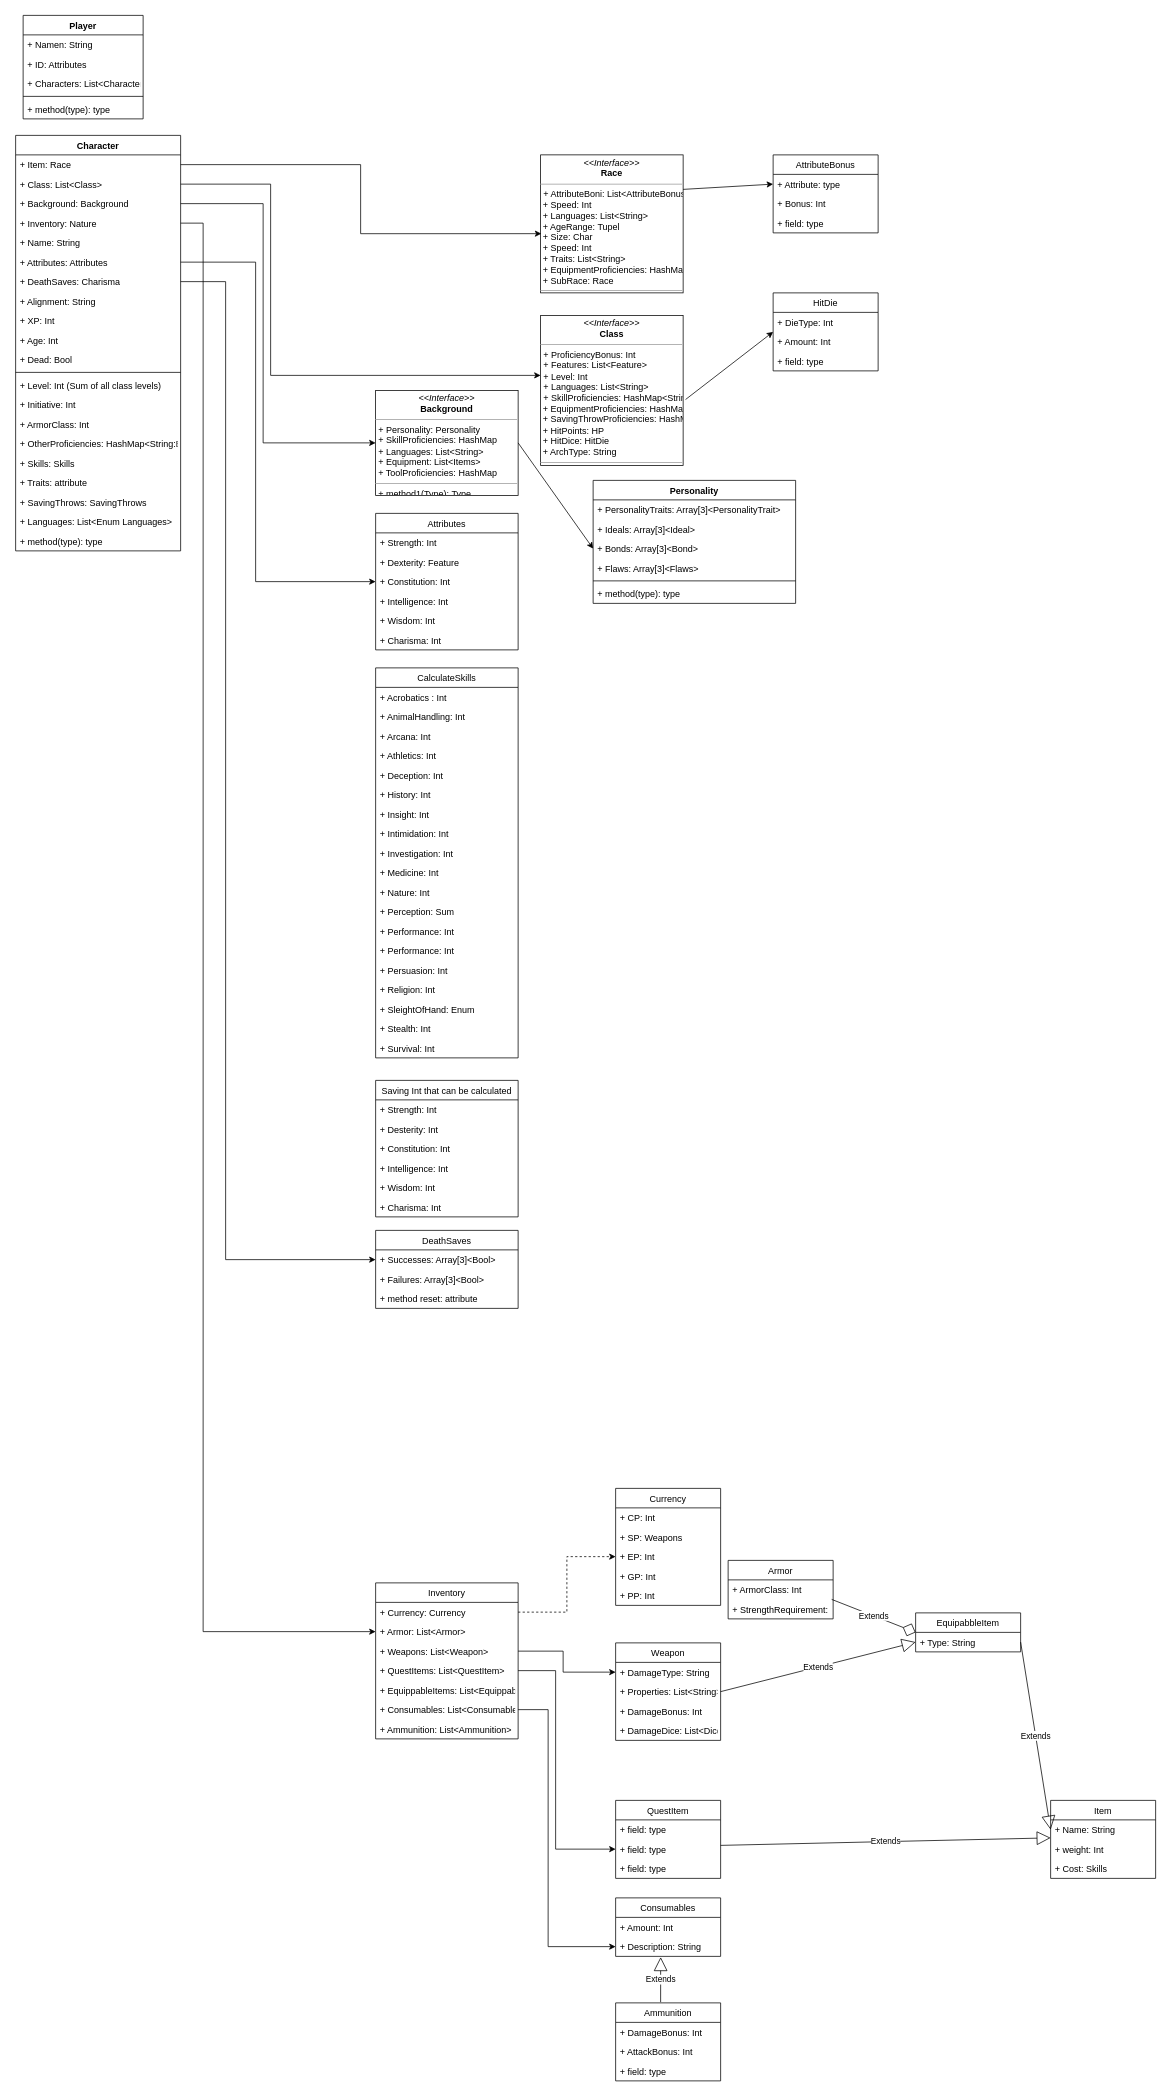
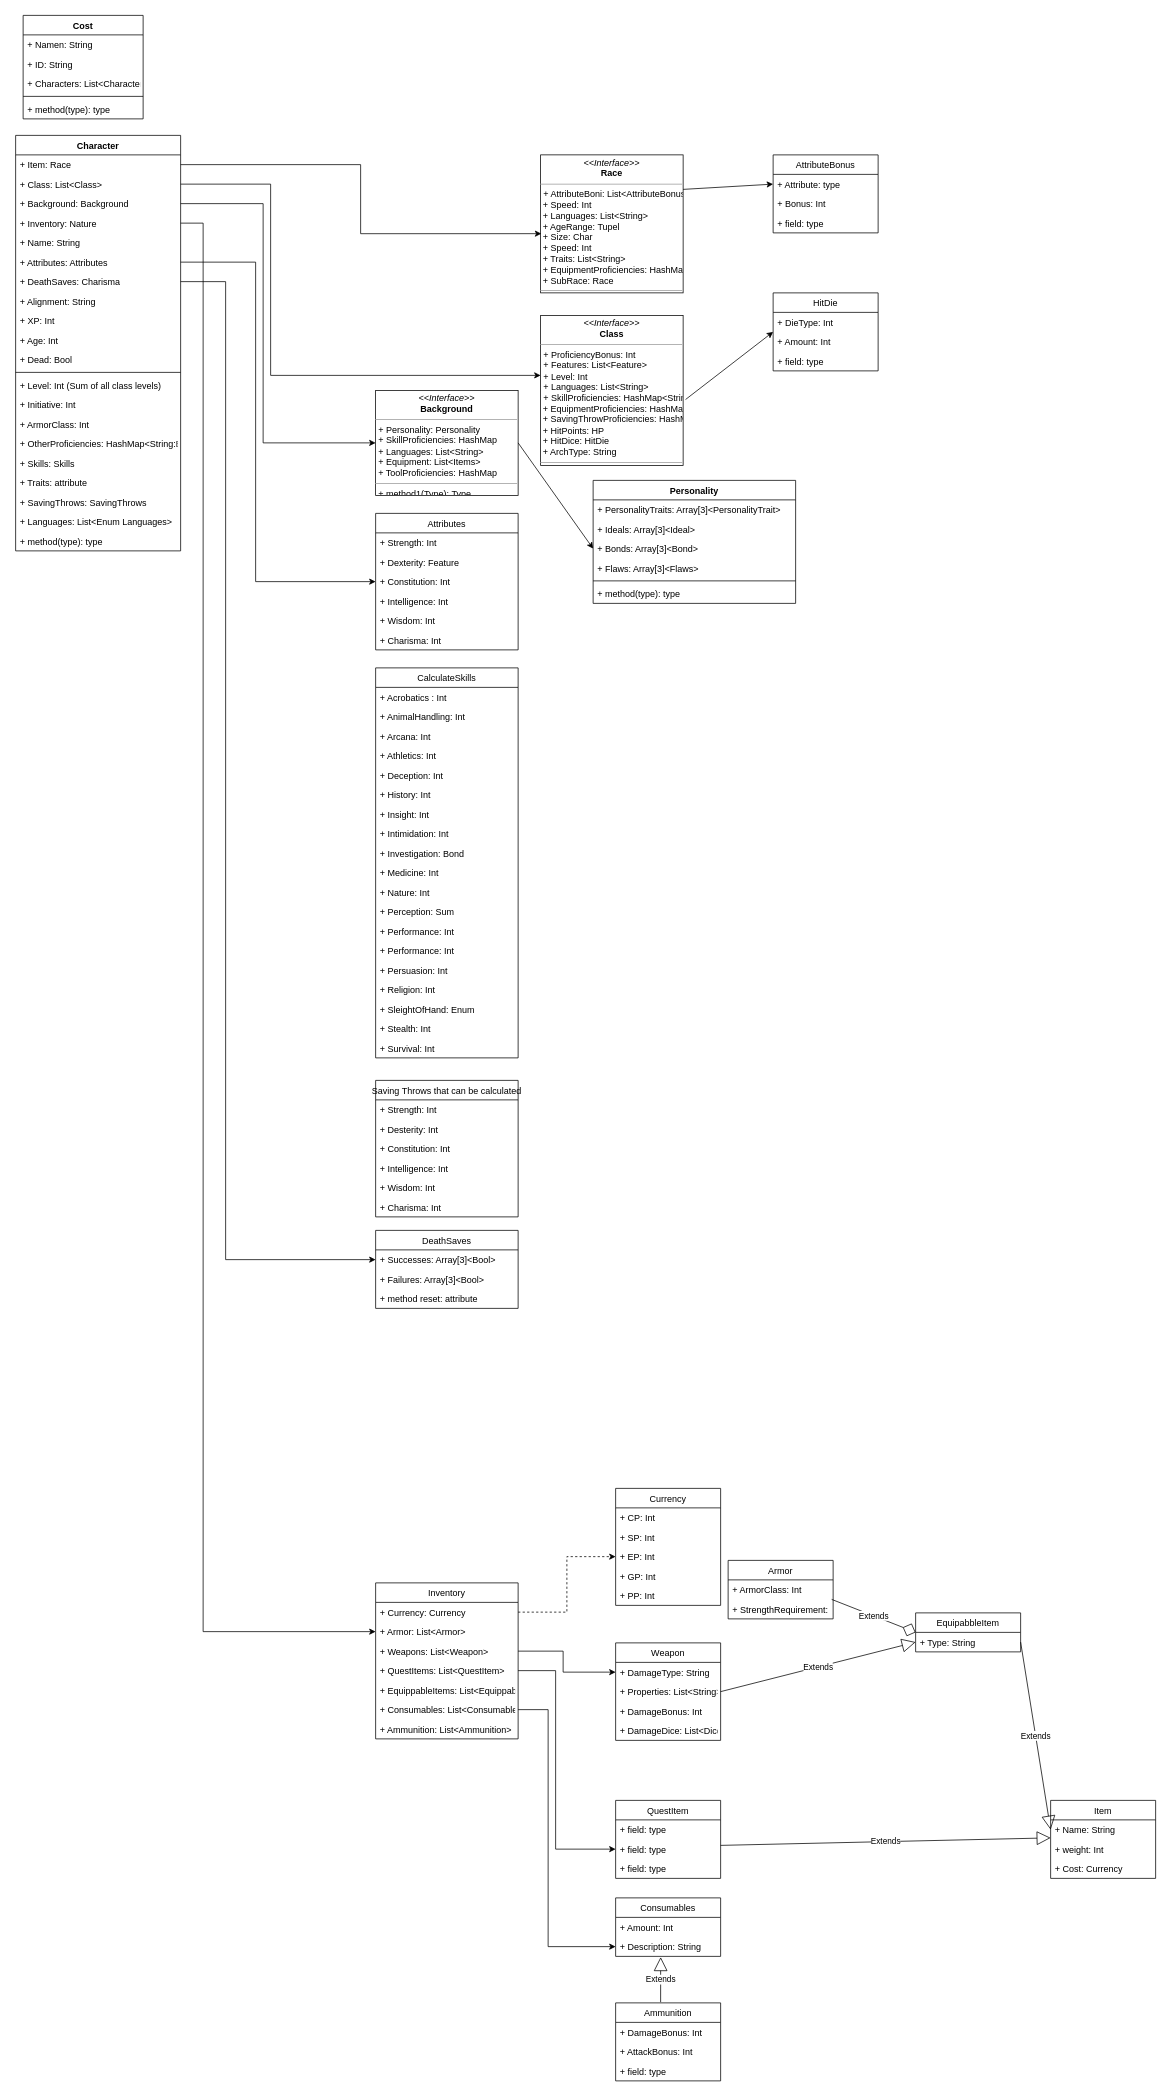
(83, 26) -> (83, 26)
(63, 65) -> (53, 65)
(424, 854) -> (427, 854)
(446, 1091) -> (446, 1091)
(649, 1538) -> (639, 1538)
(1083, 1869) -> (1091, 1869)
